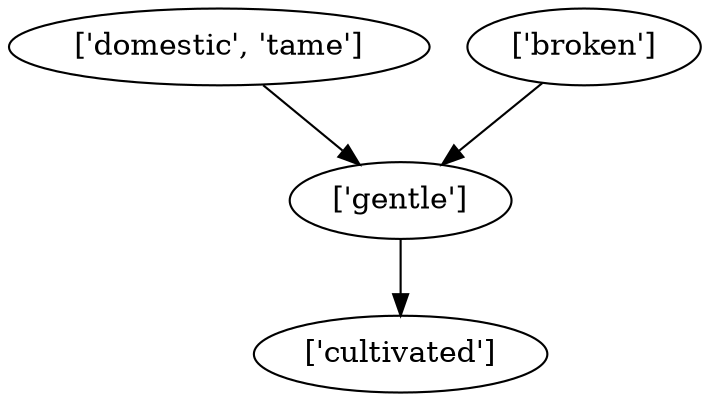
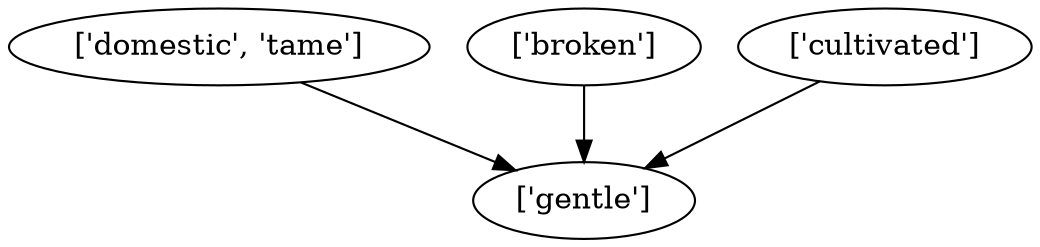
(401, 267) -> (742, 120)
